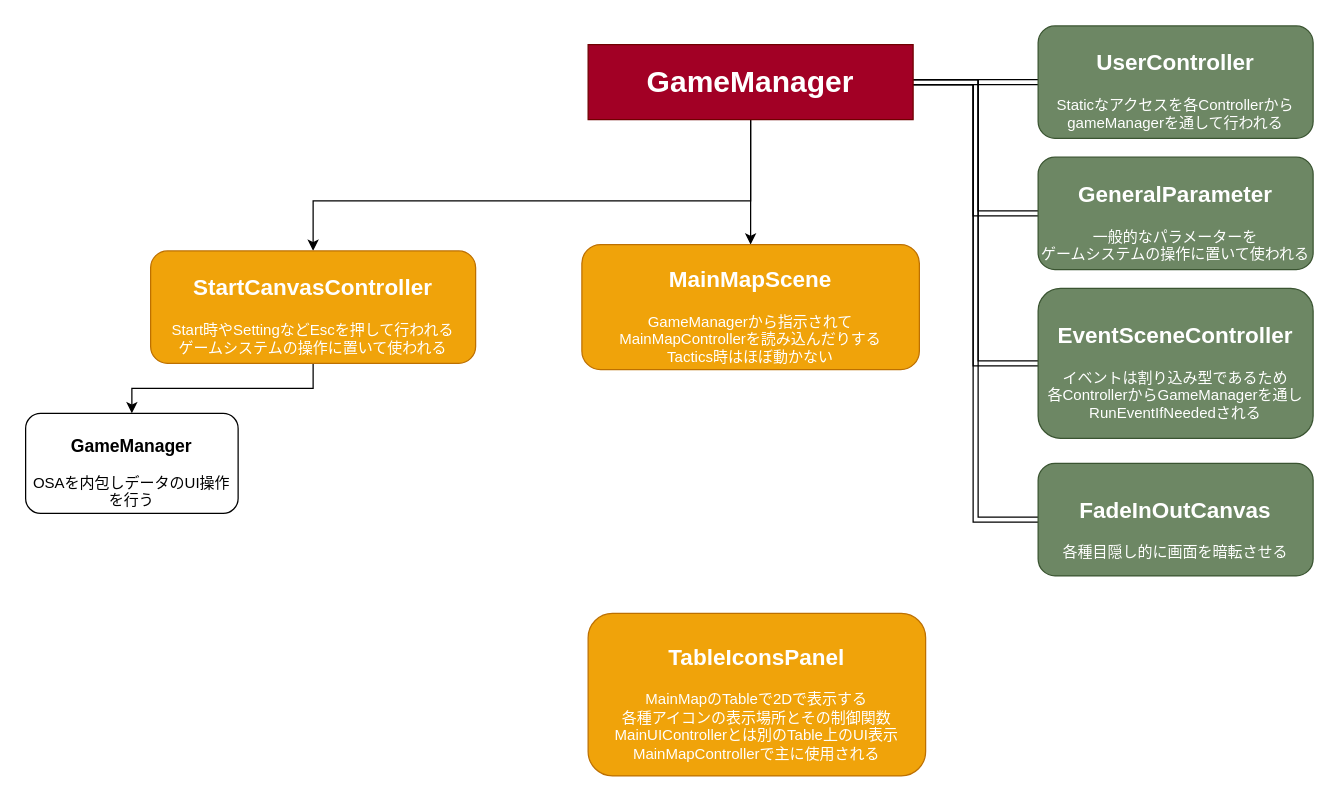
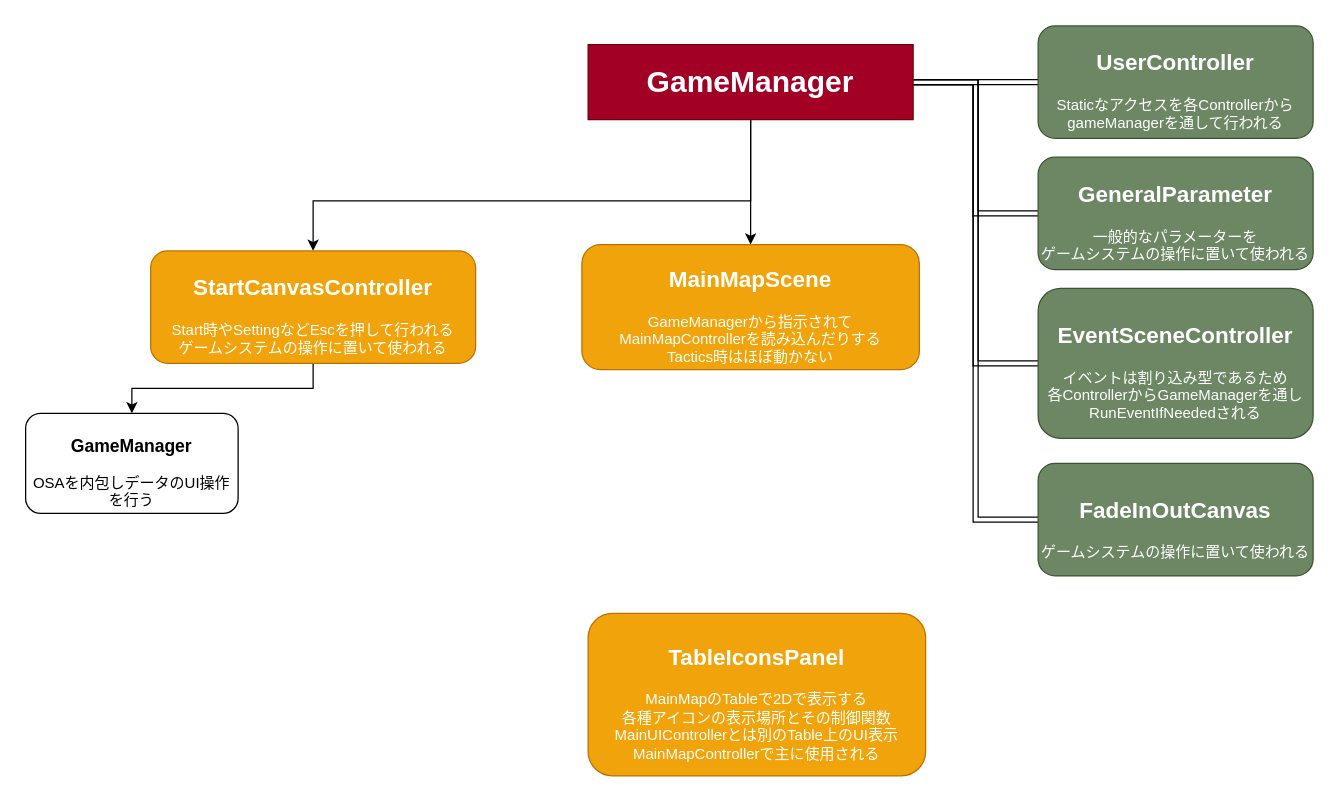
(1176, 519) -> (1176, 519)
